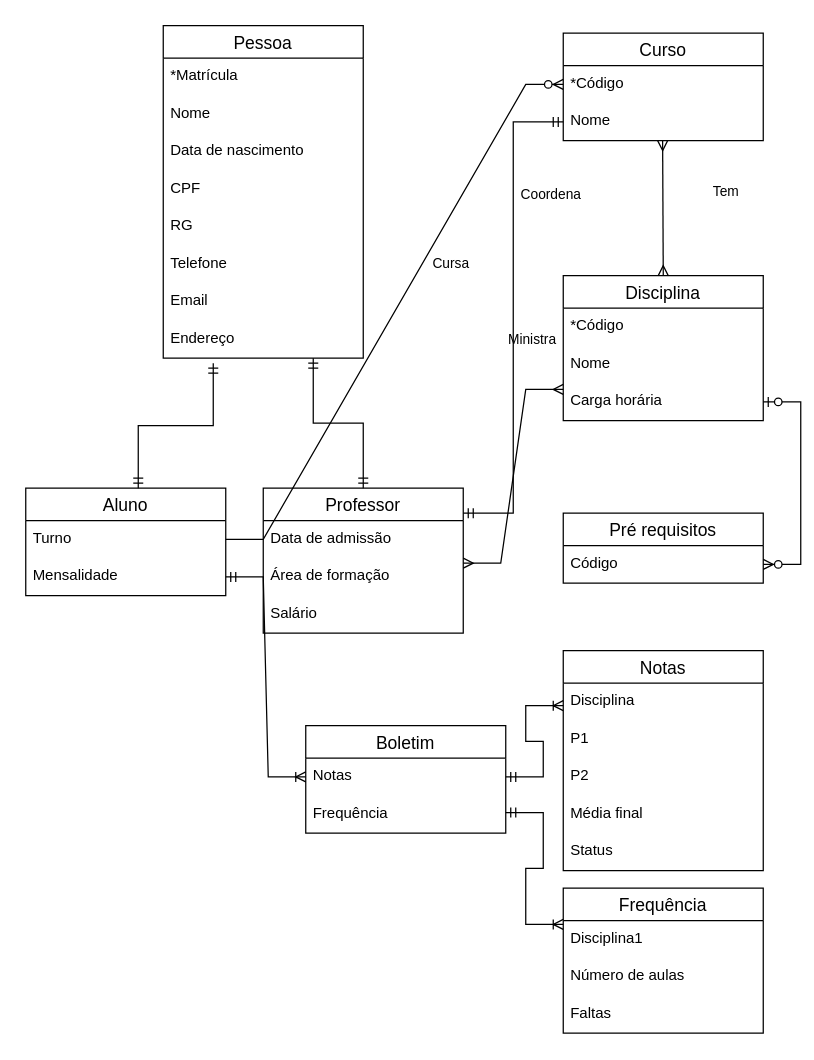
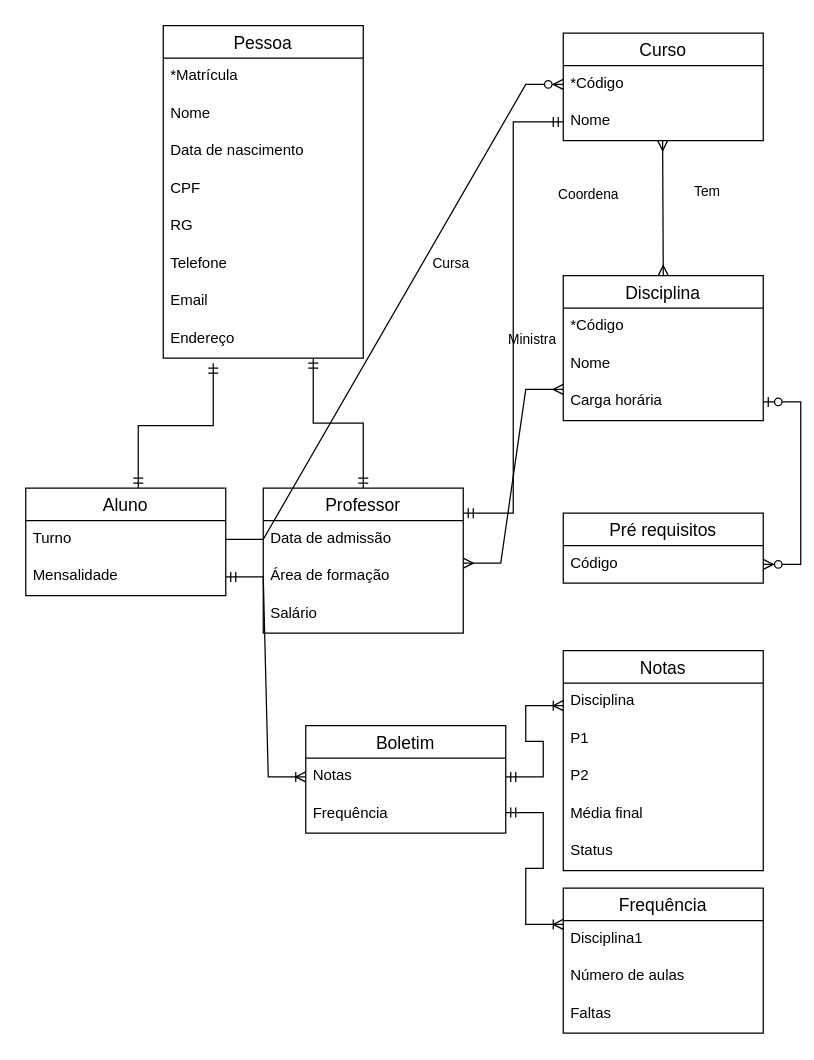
(726, 192) -> (707, 192)
(551, 194) -> (588, 194)
